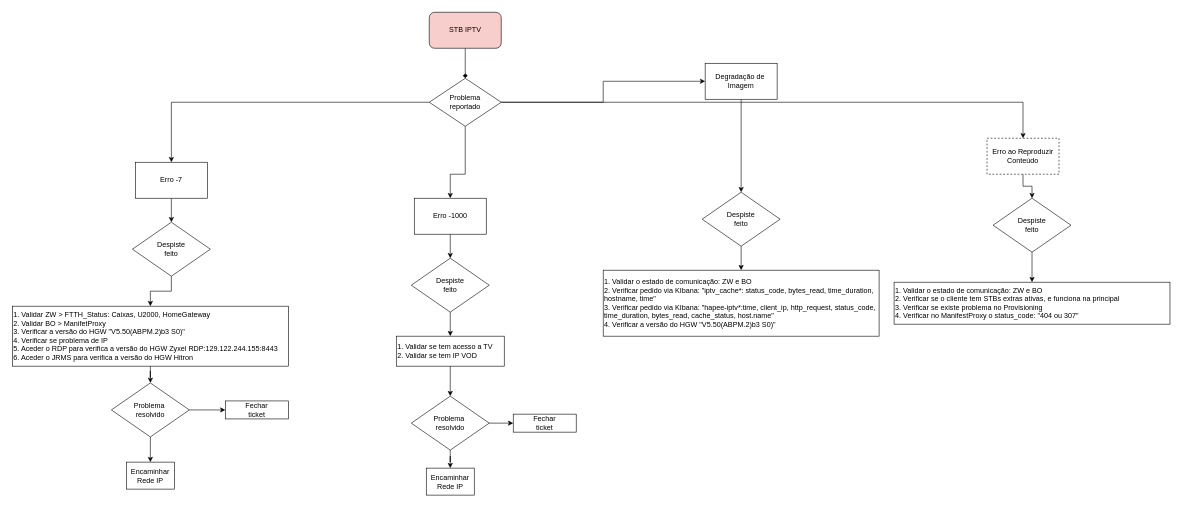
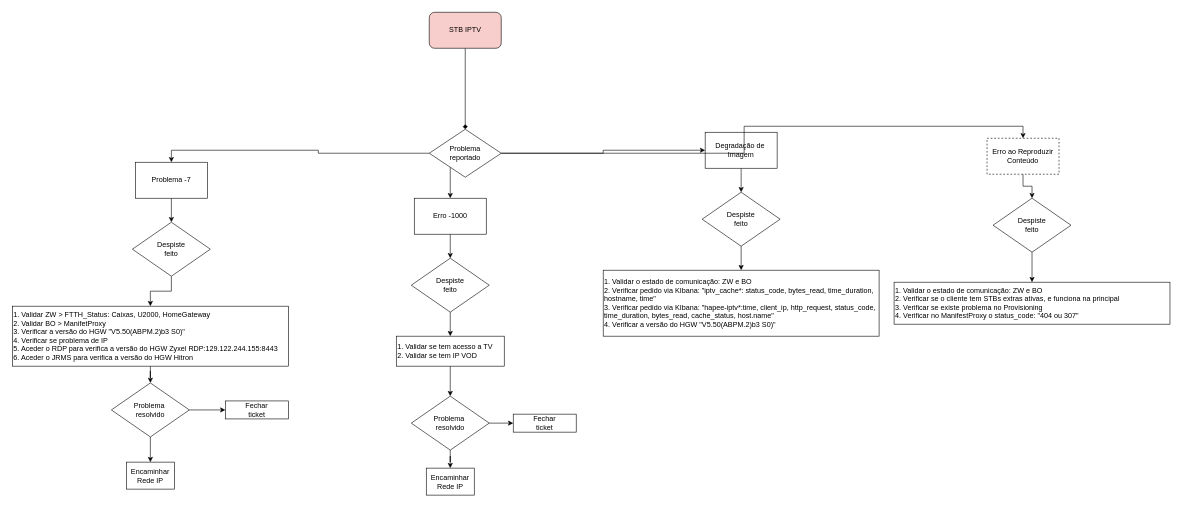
(741, 81) -> (741, 150)
(465, 102) -> (465, 153)
(171, 180) -> (171, 180)
